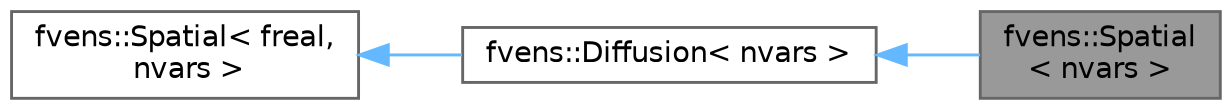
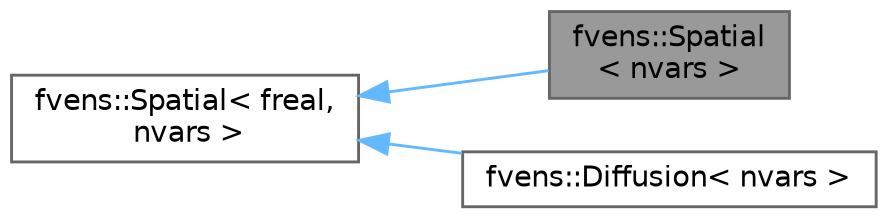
(944, 55) -> (469, 81)
